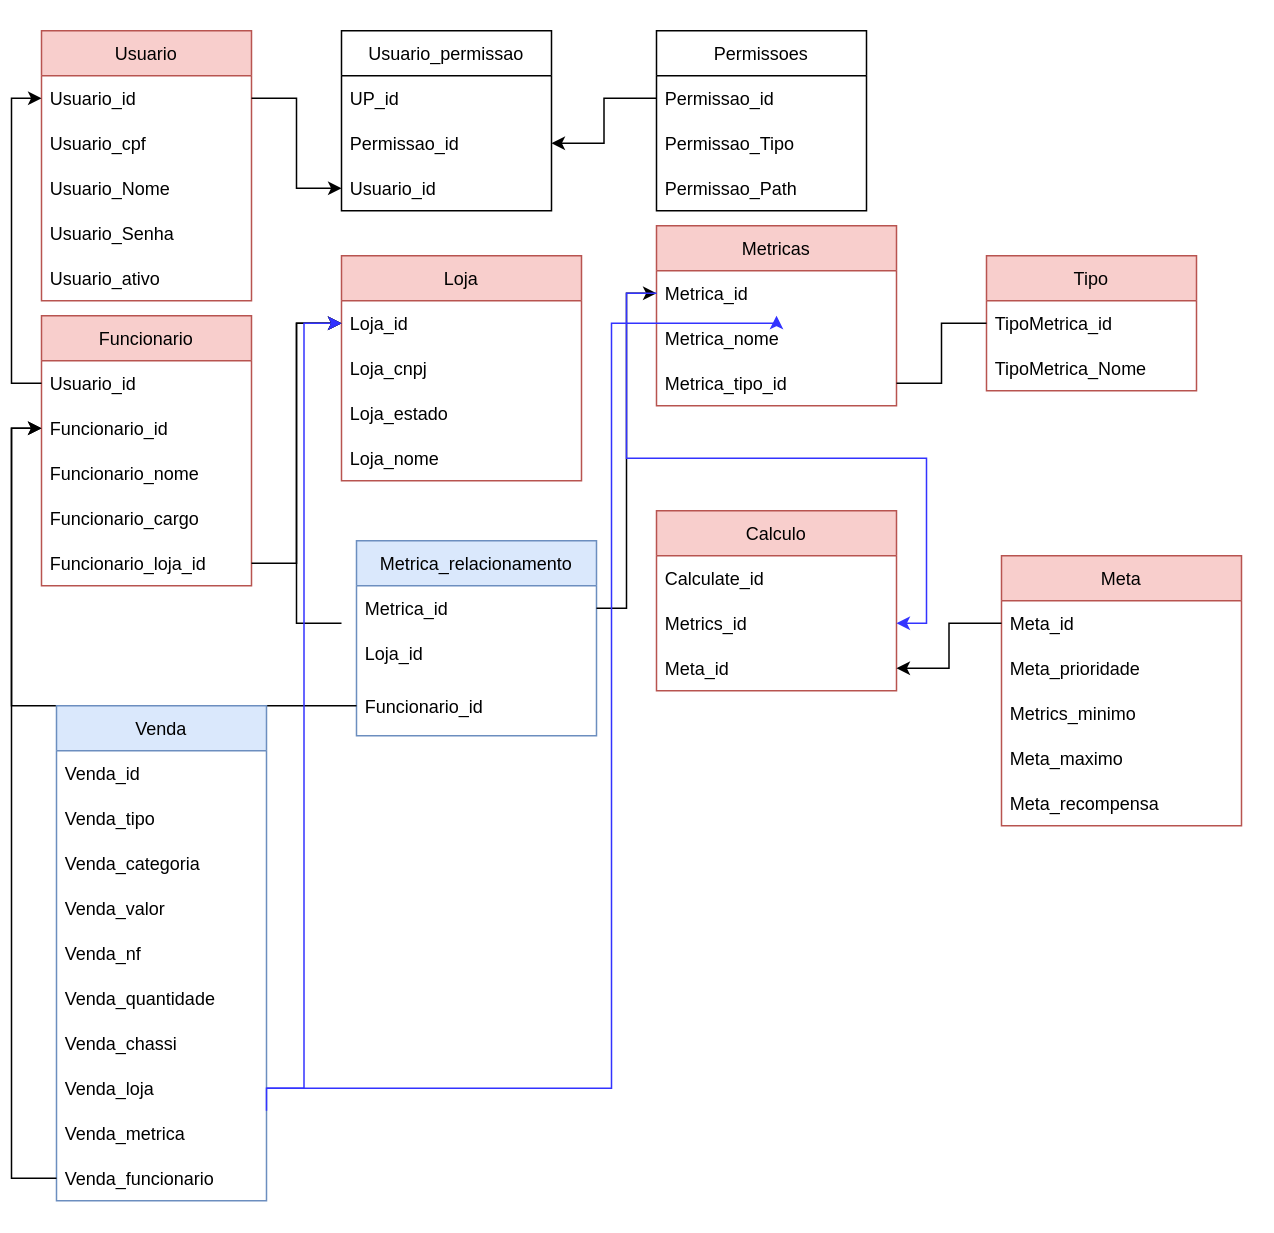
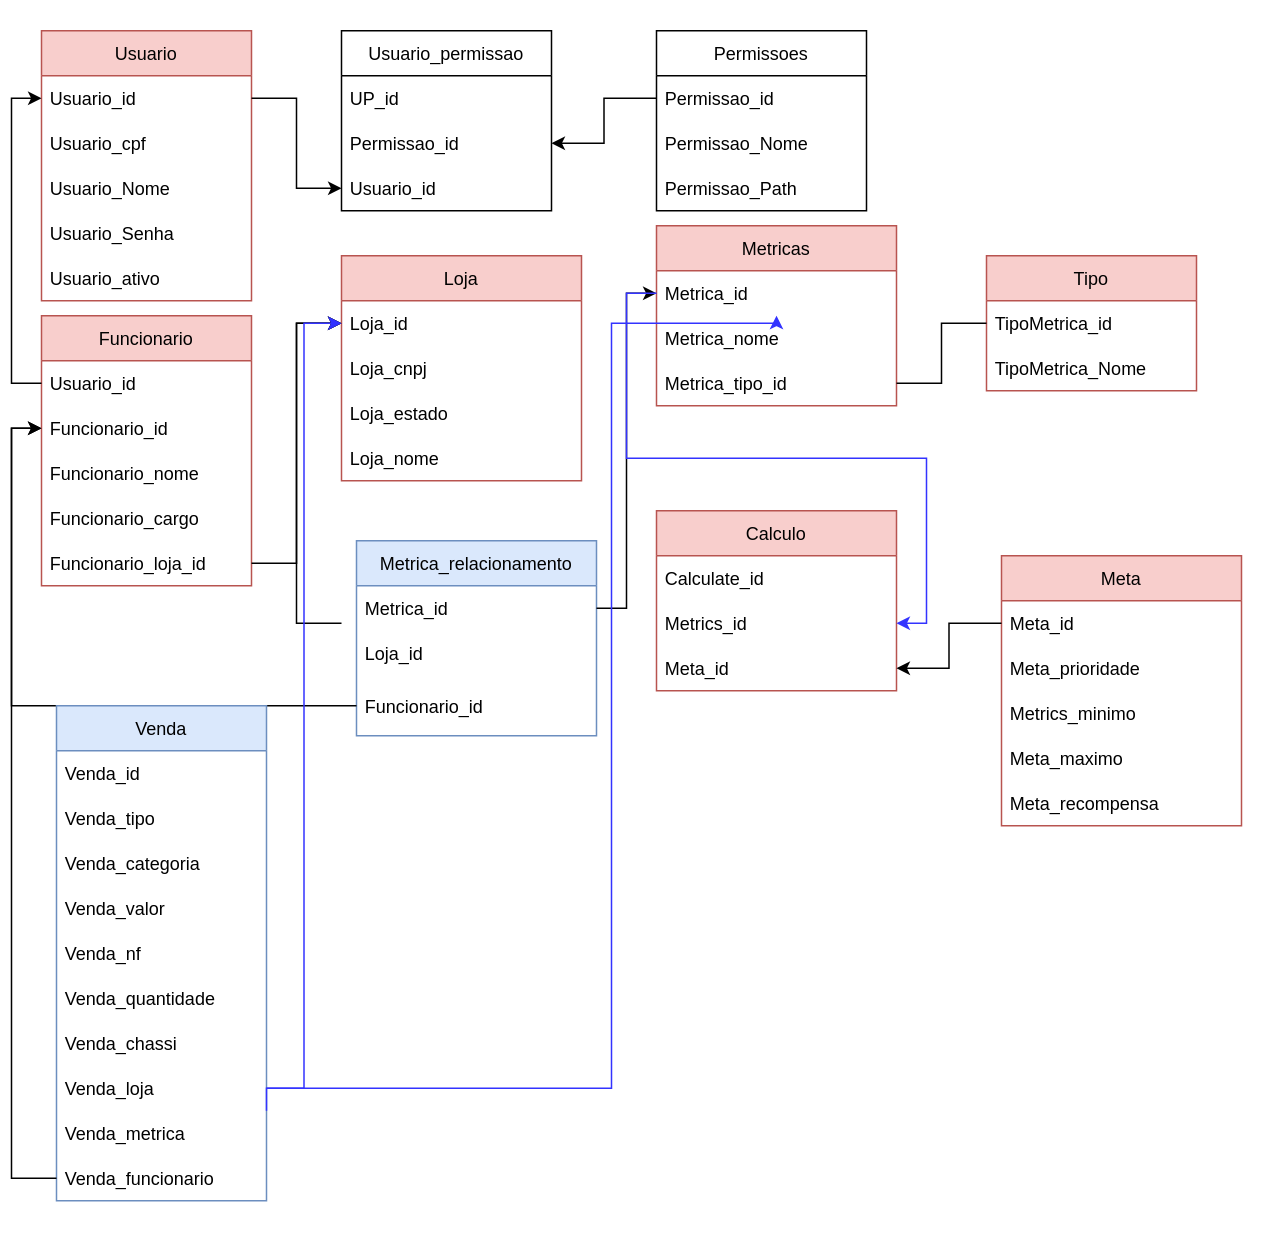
(730, 144) -> (733, 144)
